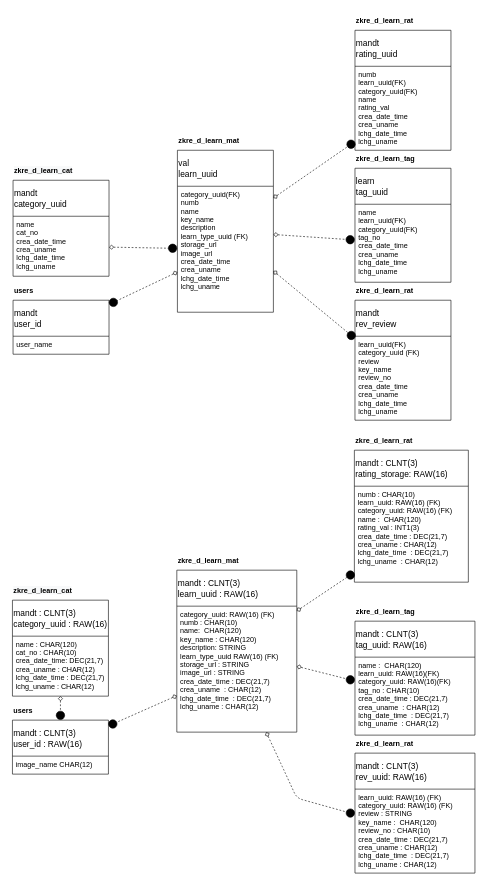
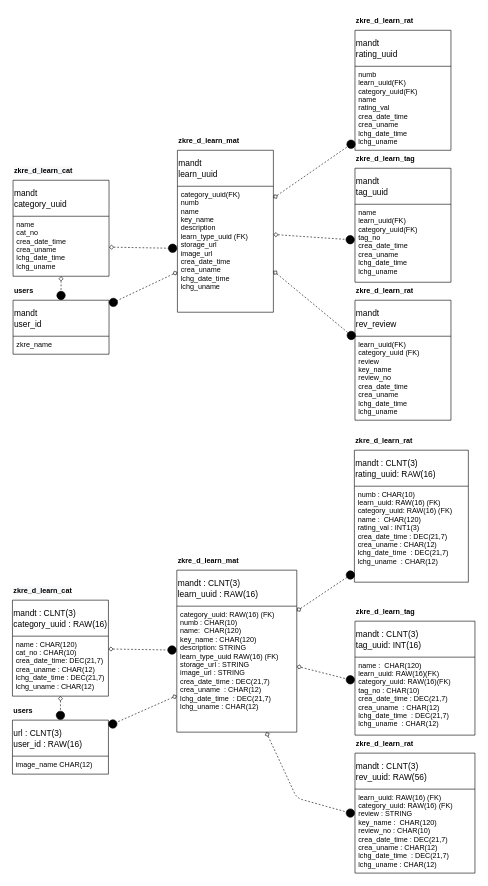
(184, 164) -> (190, 164)
(366, 182) -> (368, 182)
none -> (61, 289)
(34, 344) -> (34, 344)
(388, 464) -> (388, 464)
(389, 635) -> (389, 635)
none -> (140, 650)
(46, 734) -> (41, 734)
(389, 767) -> (389, 767)
